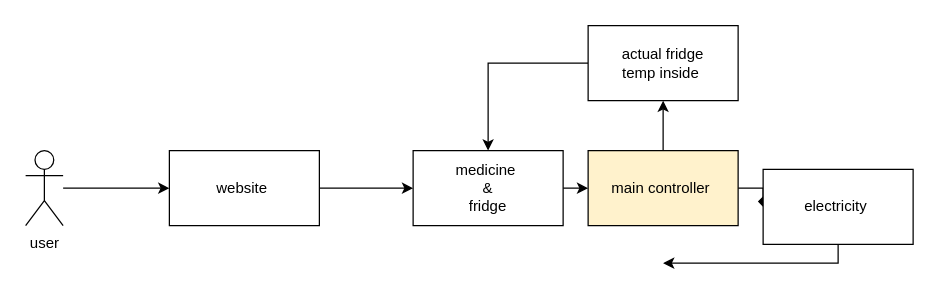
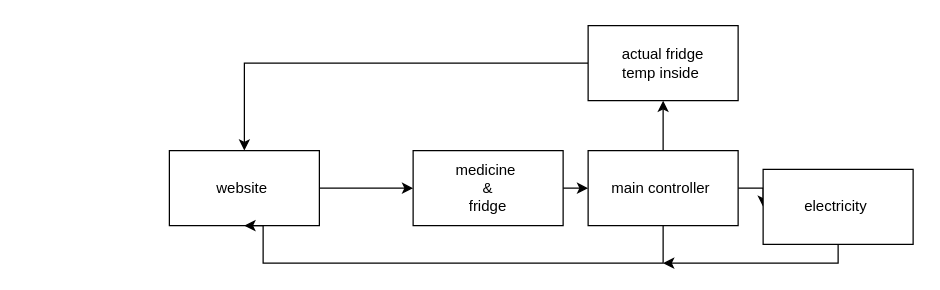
(488, 101) -> (328, 63)
(44, 188) -> none
(112, 188) -> none
(663, 188) -> (663, 188)
(763, 196) -> (763, 197)
none -> (458, 263)
